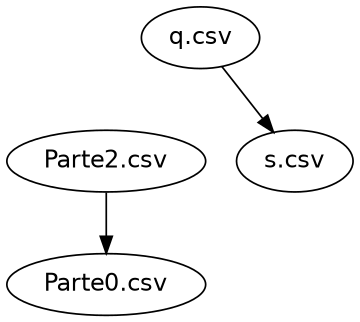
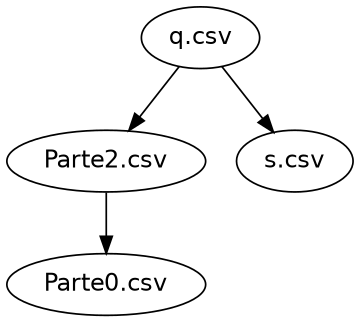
none -> (159, 92)
